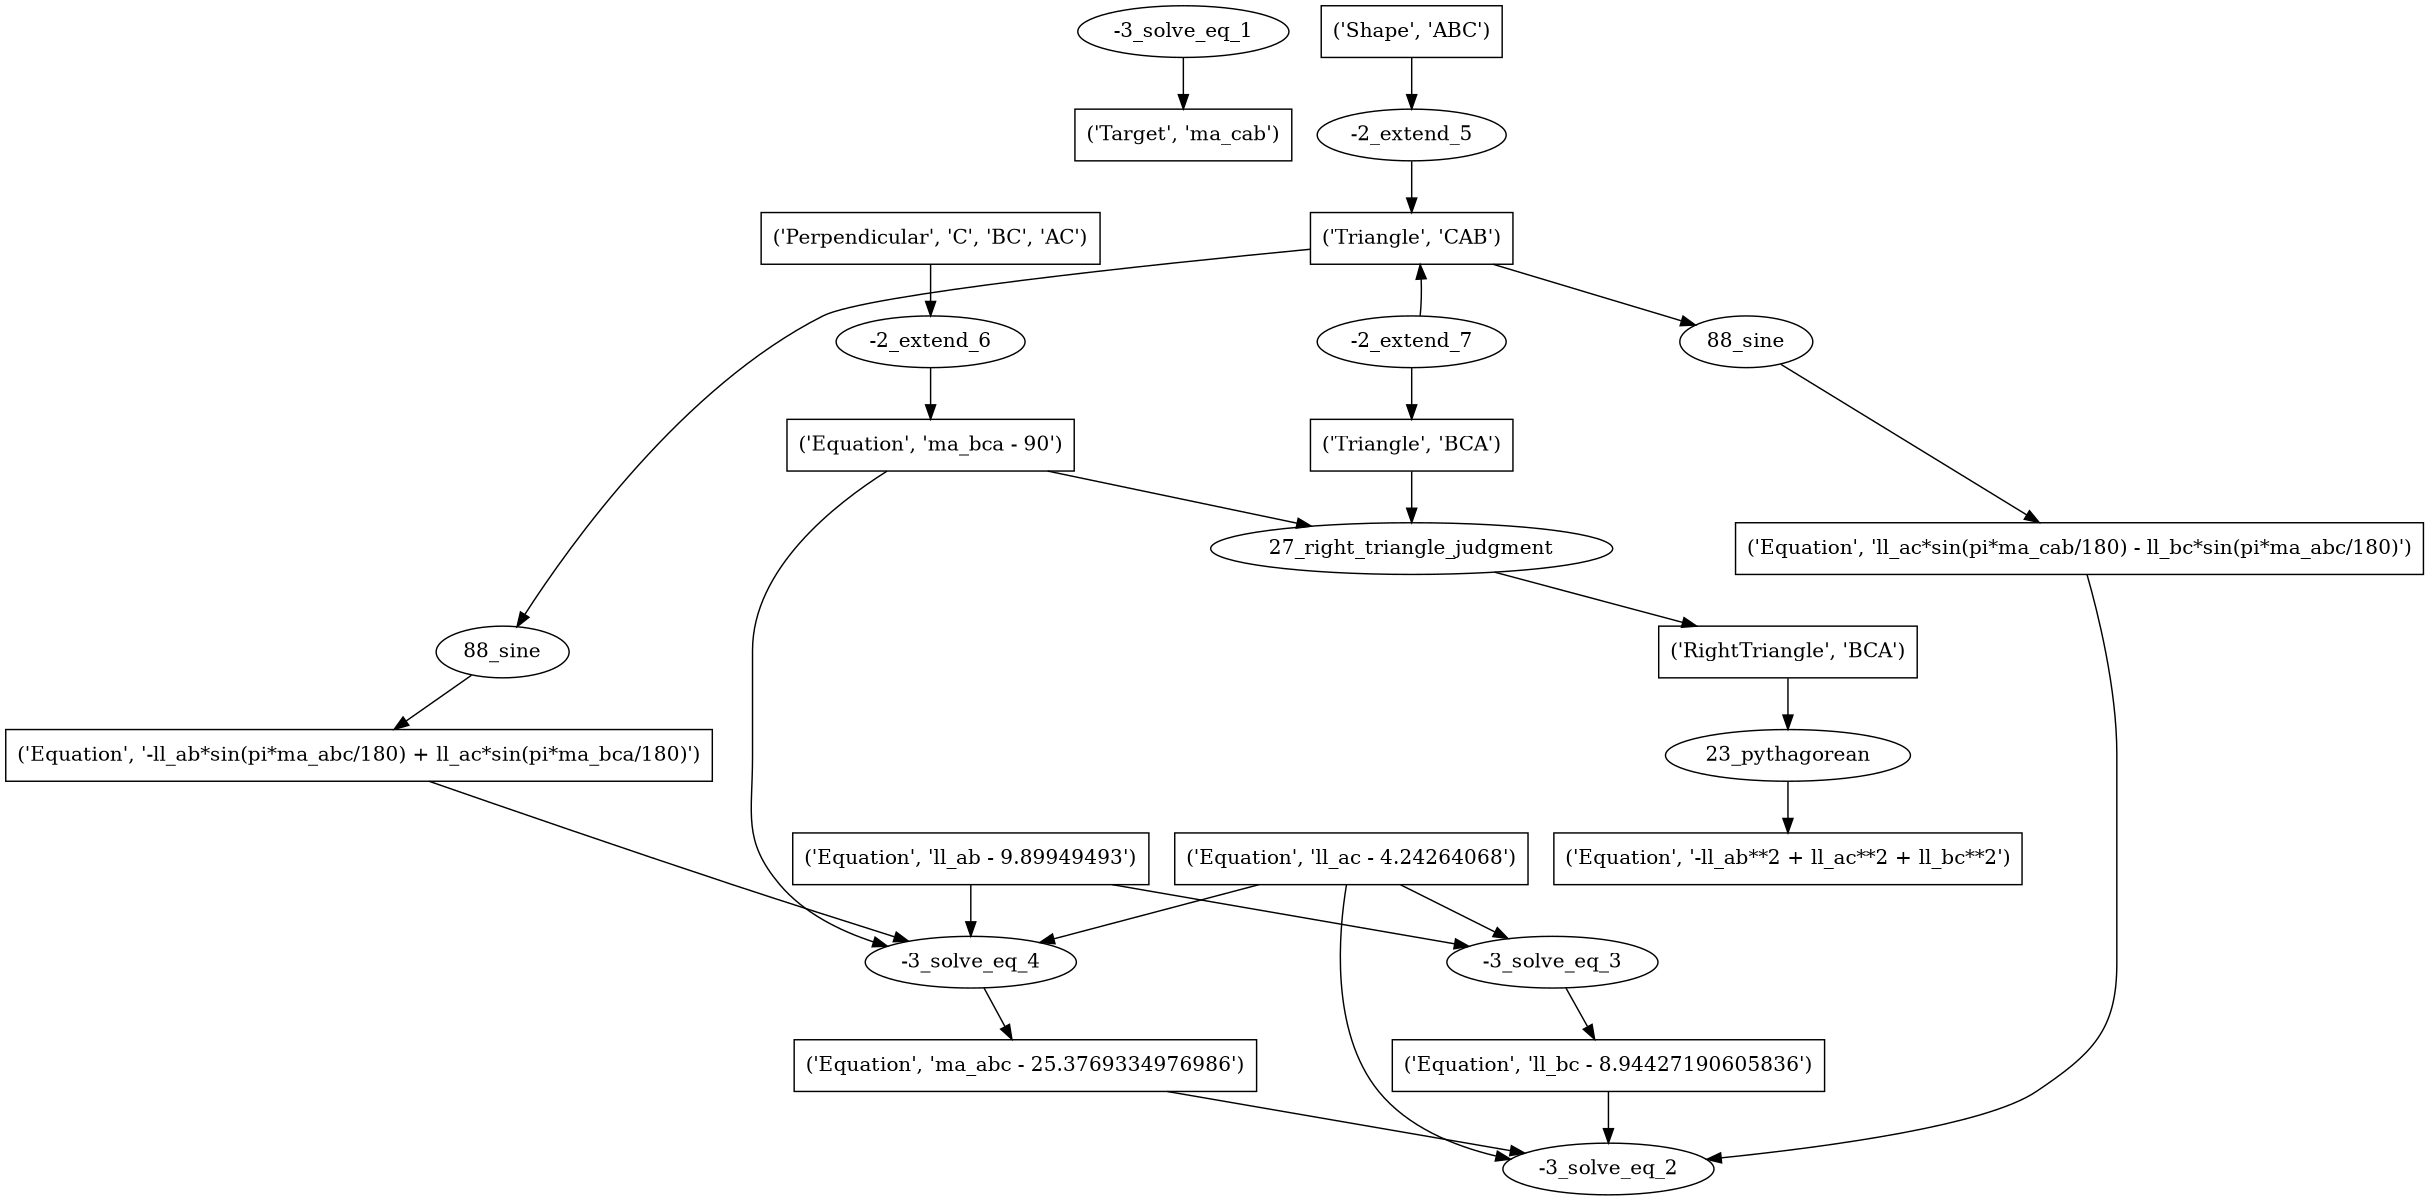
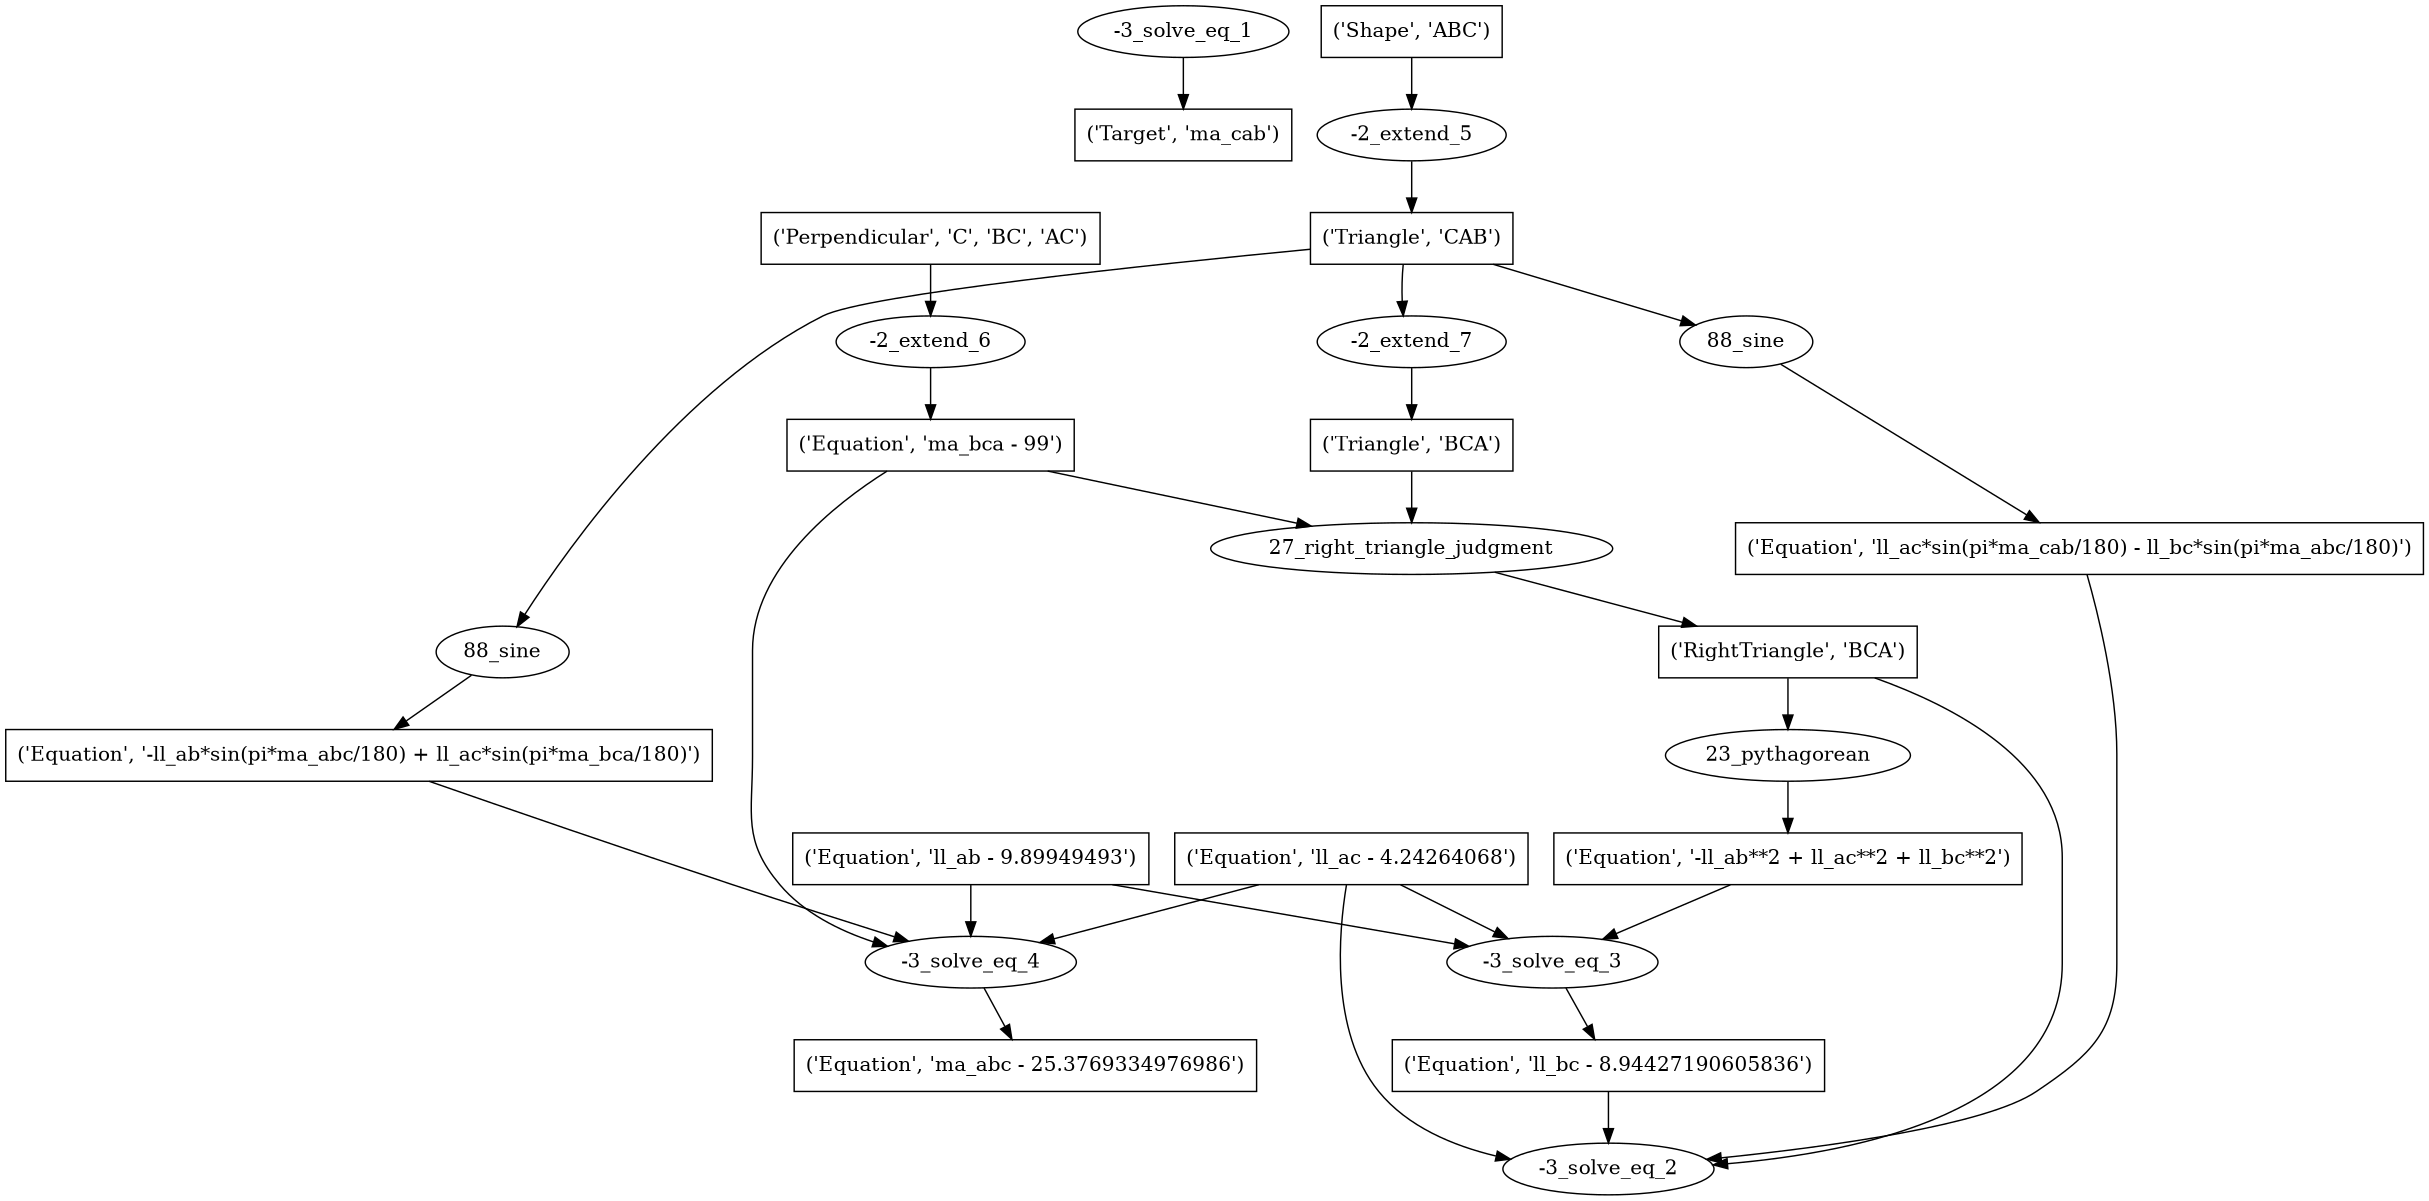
(1421, 297) -> (1402, 283)
(931, 445) -> (931, 445)
none -> (1673, 909)
(1339, 1121) -> (2058, 985)
